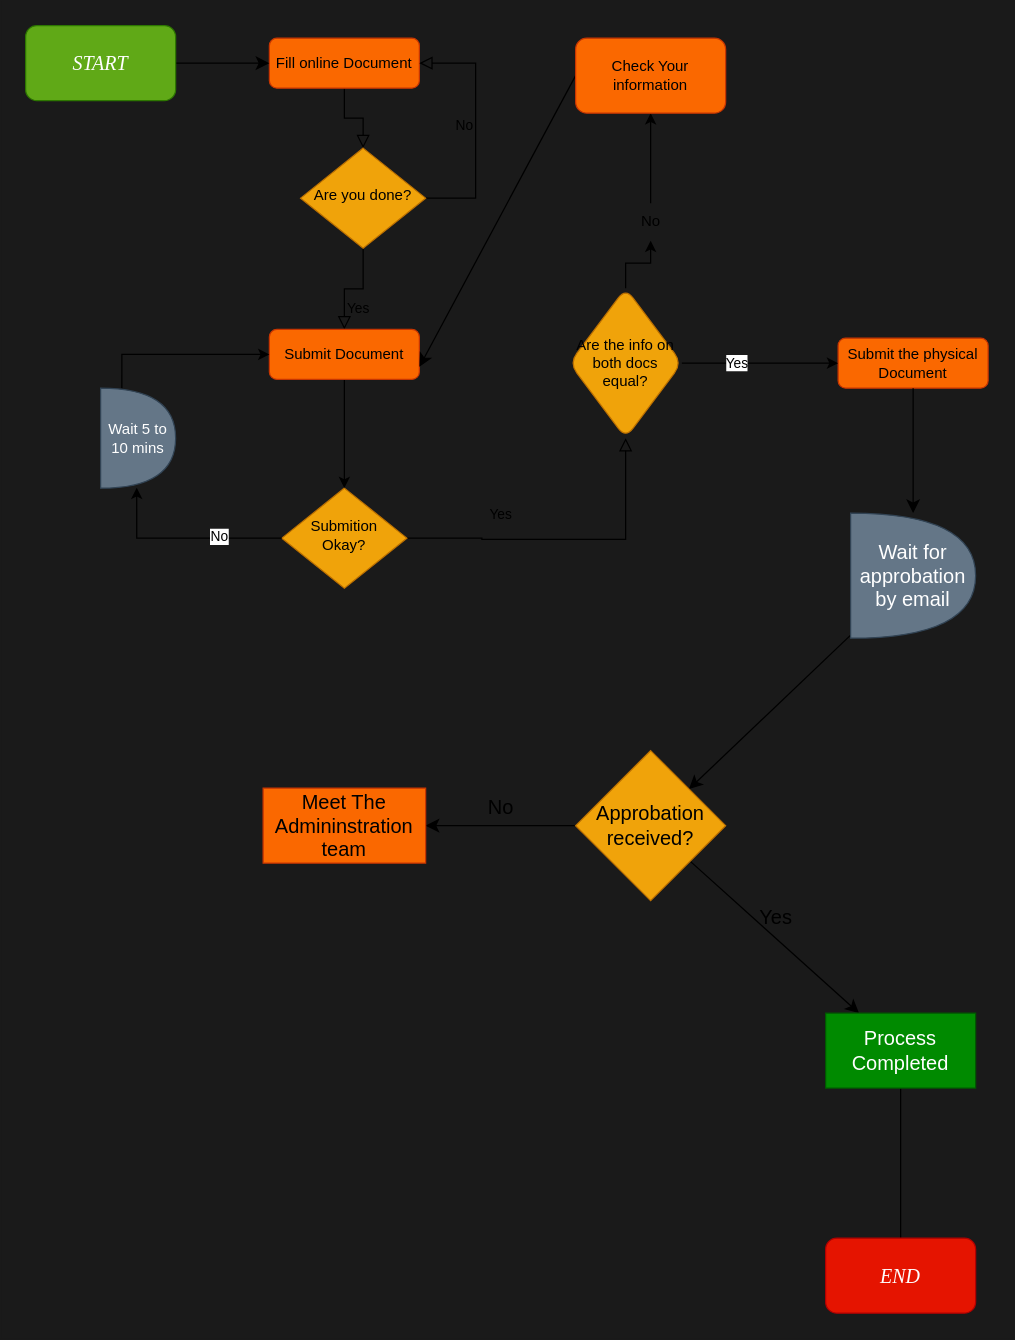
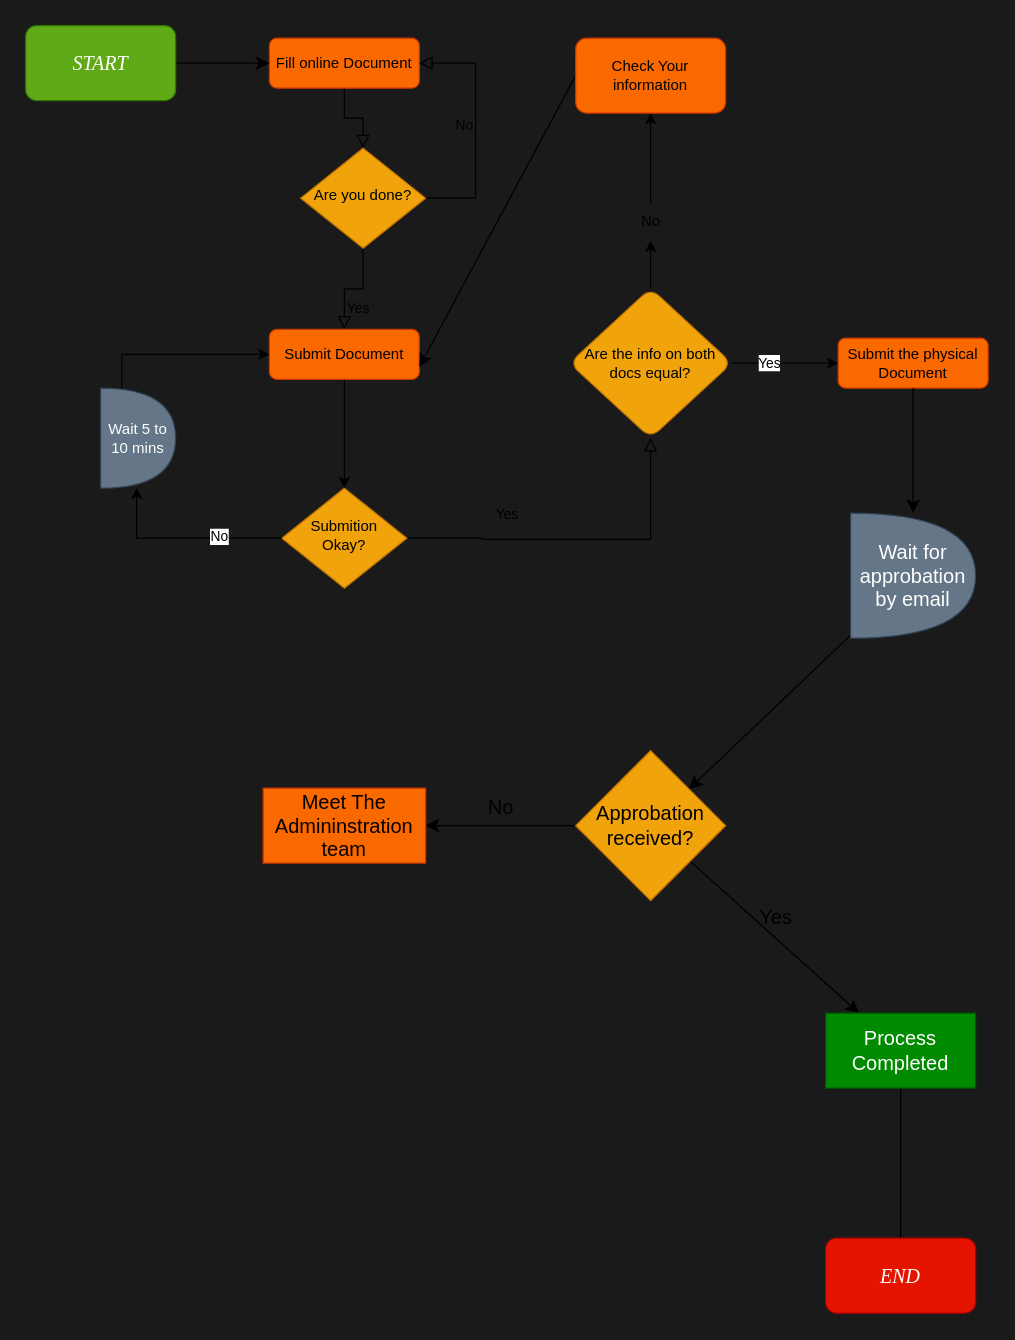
(626, 363) -> (651, 363)
